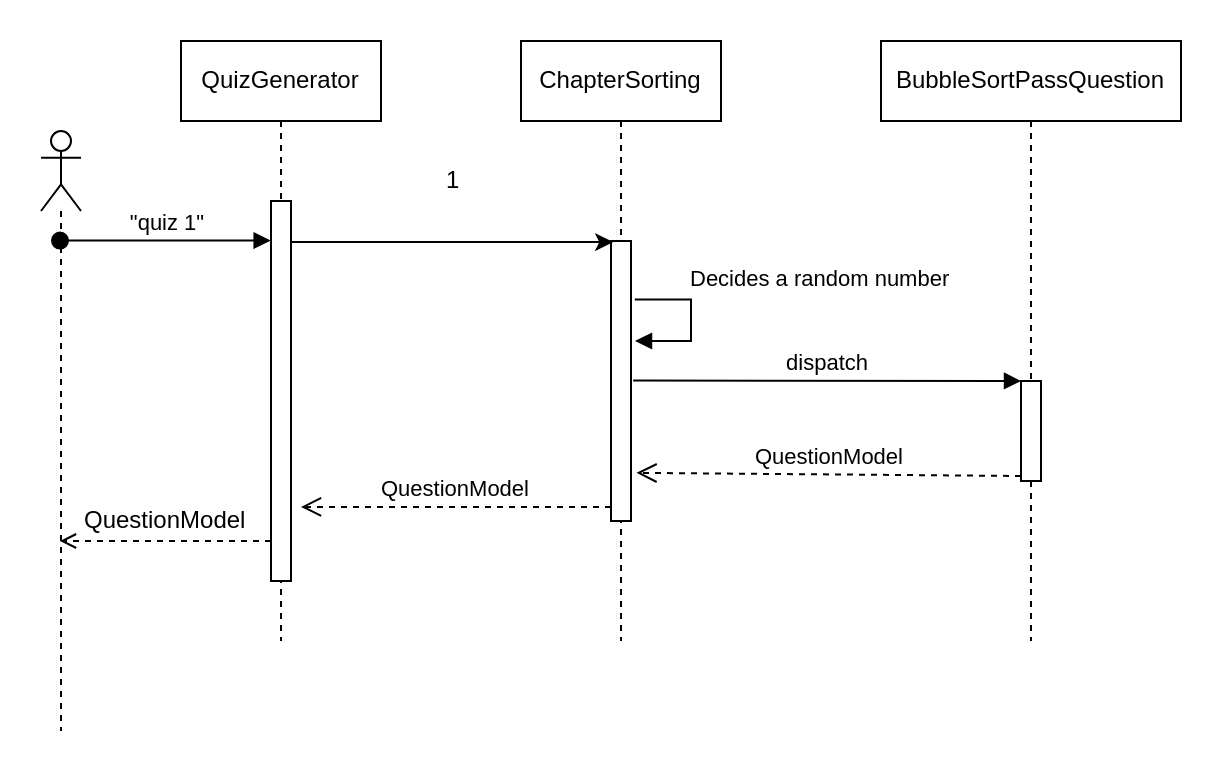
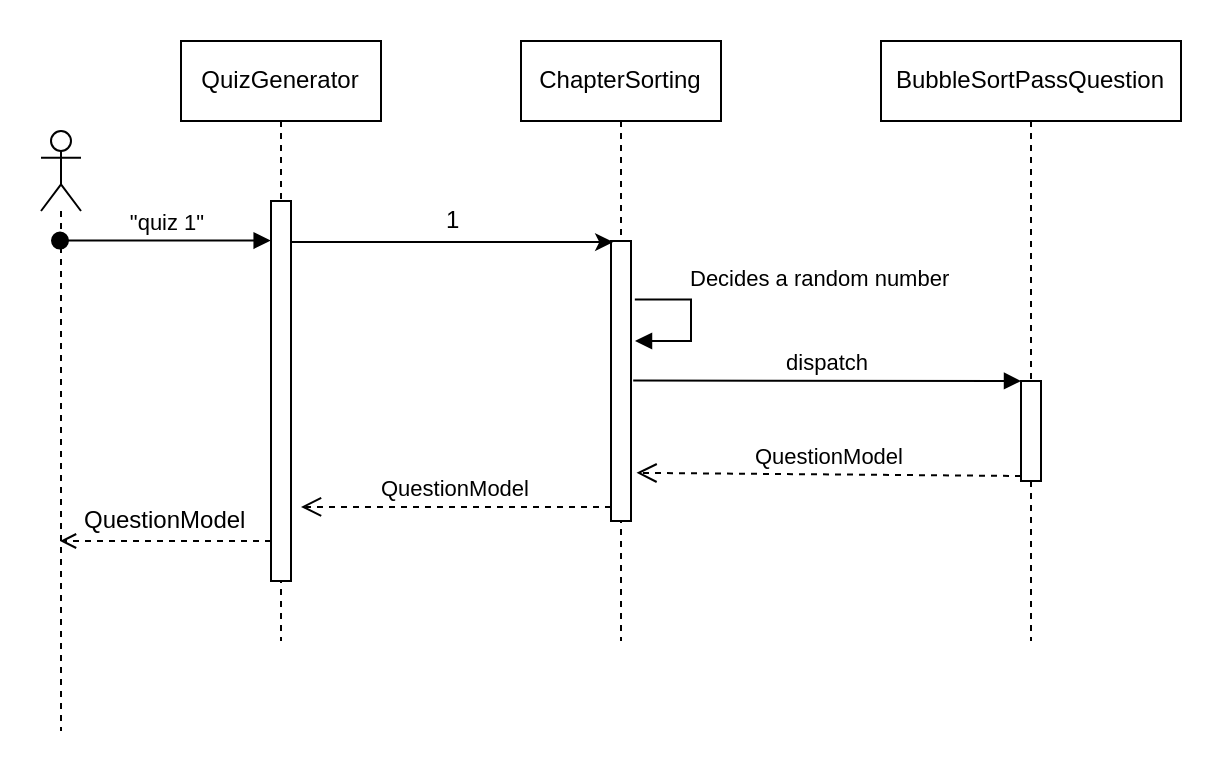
(463, 181) -> (463, 221)
